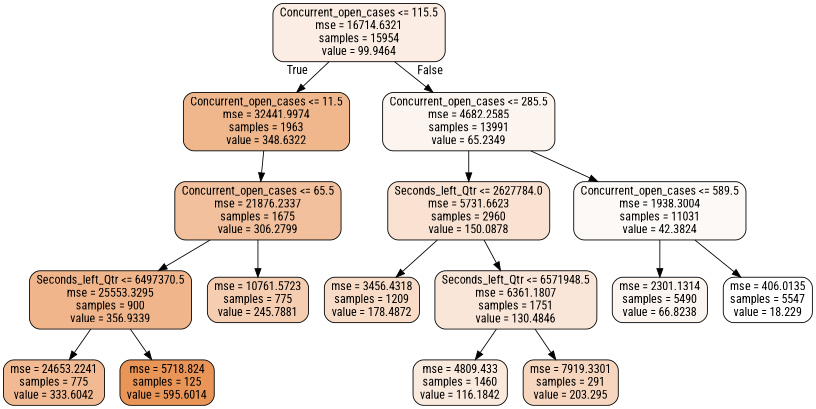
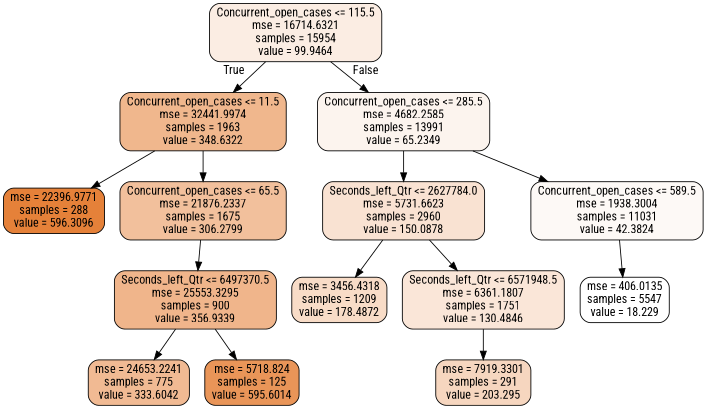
none -> (54, 211)
(258, 300) -> none
(660, 300) -> none
(460, 383) -> none
